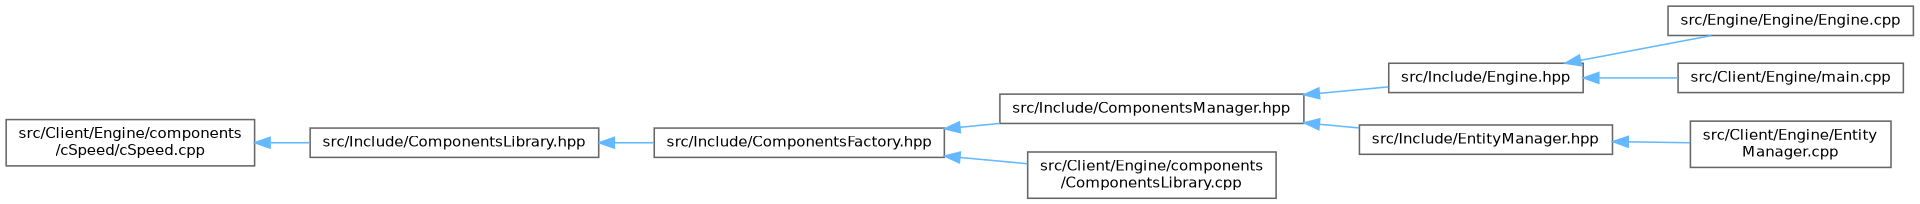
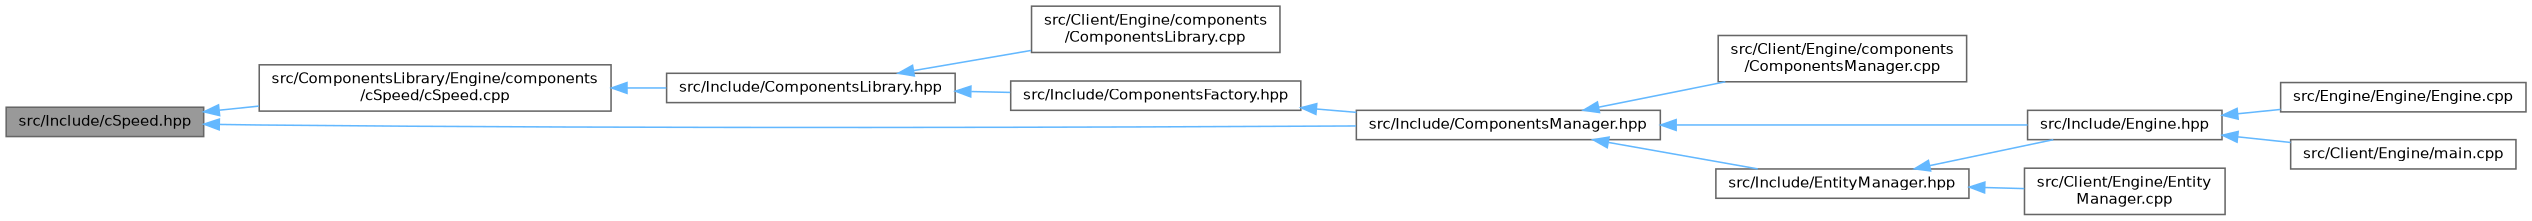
none -> (1842, 59)
none -> (105, 122)
(130, 143) -> (435, 88)
none -> (1992, 153)
(994, 161) -> (972, 61)
